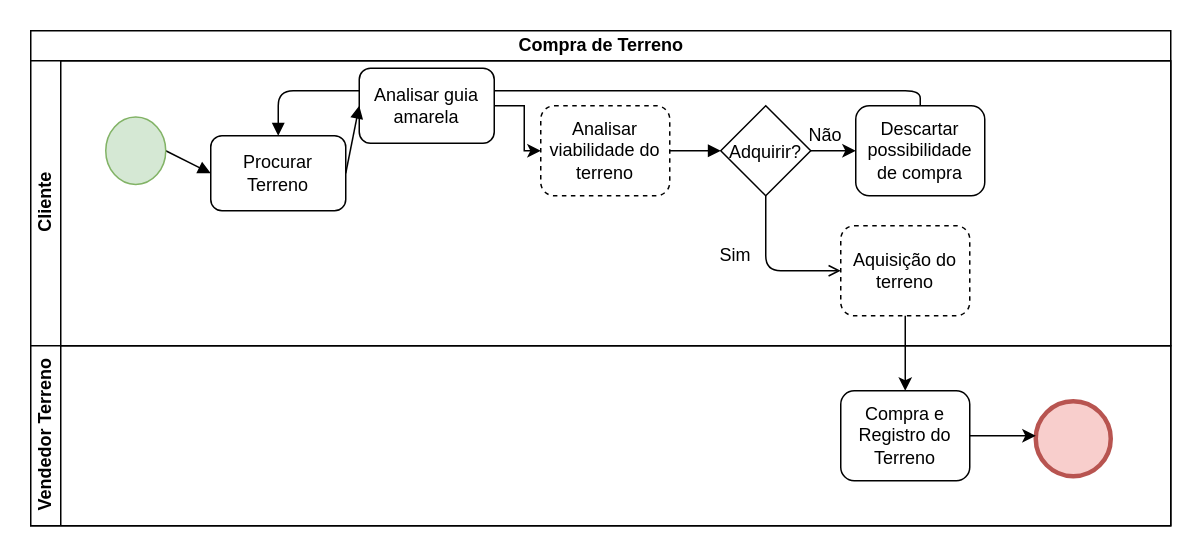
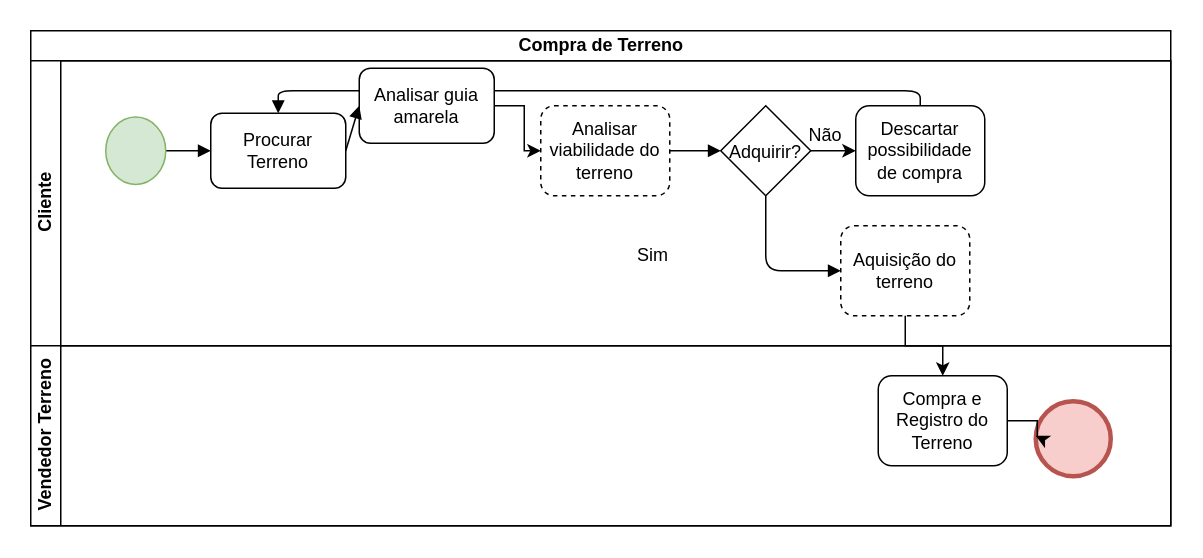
(278, 173) -> (278, 151)
(736, 256) -> (653, 256)
(831, 271) -> (827, 271)
(905, 436) -> (943, 421)
